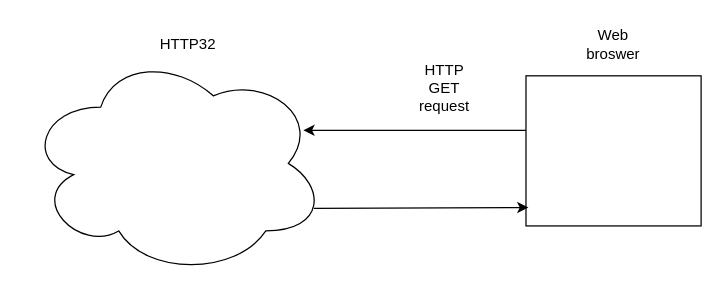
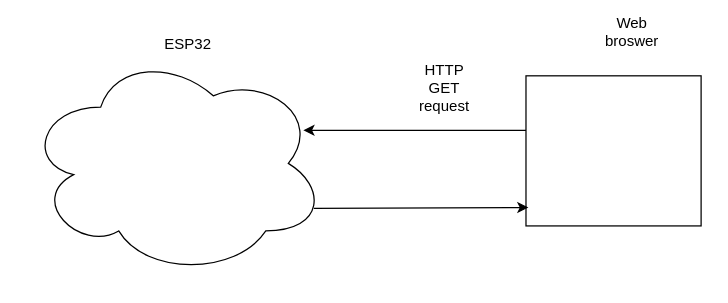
(188, 44) -> (188, 44)
(613, 44) -> (632, 32)
